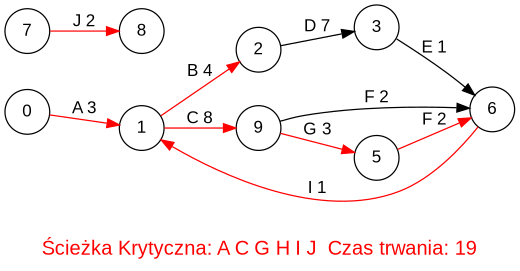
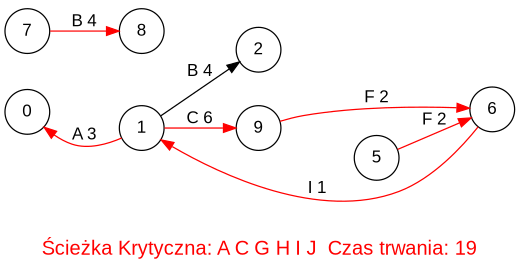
(85, 22) -> (85, 22)
(377, 27) -> none
(195, 92) -> (195, 92)
(368, 109) -> (368, 109)
(78, 119) -> (87, 146)
(200, 119) -> (200, 119)
(311, 141) -> none
